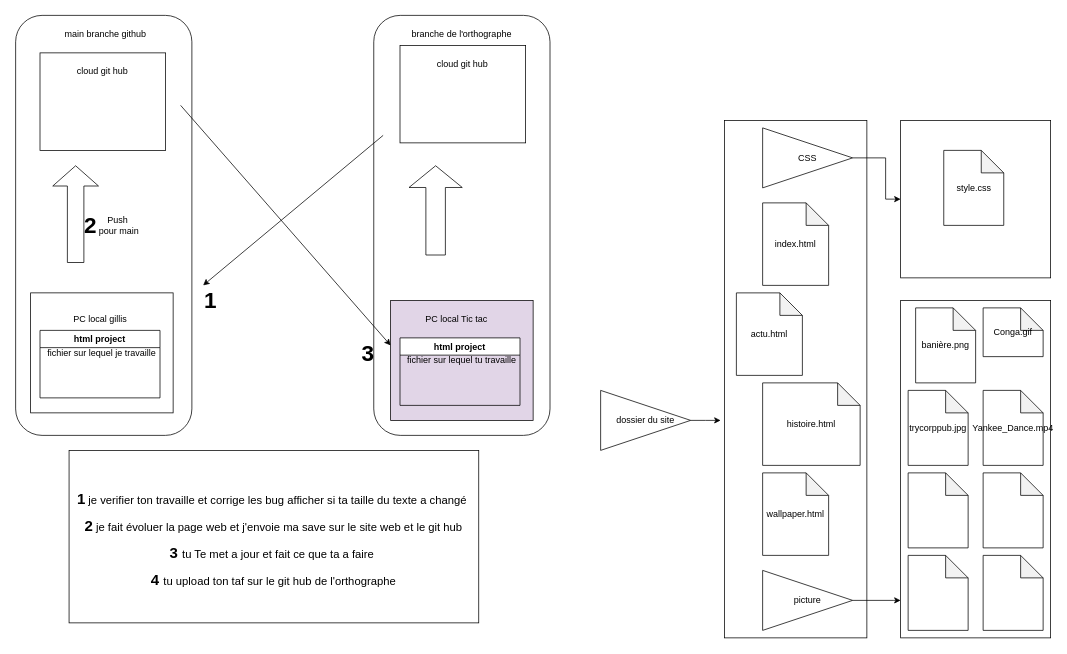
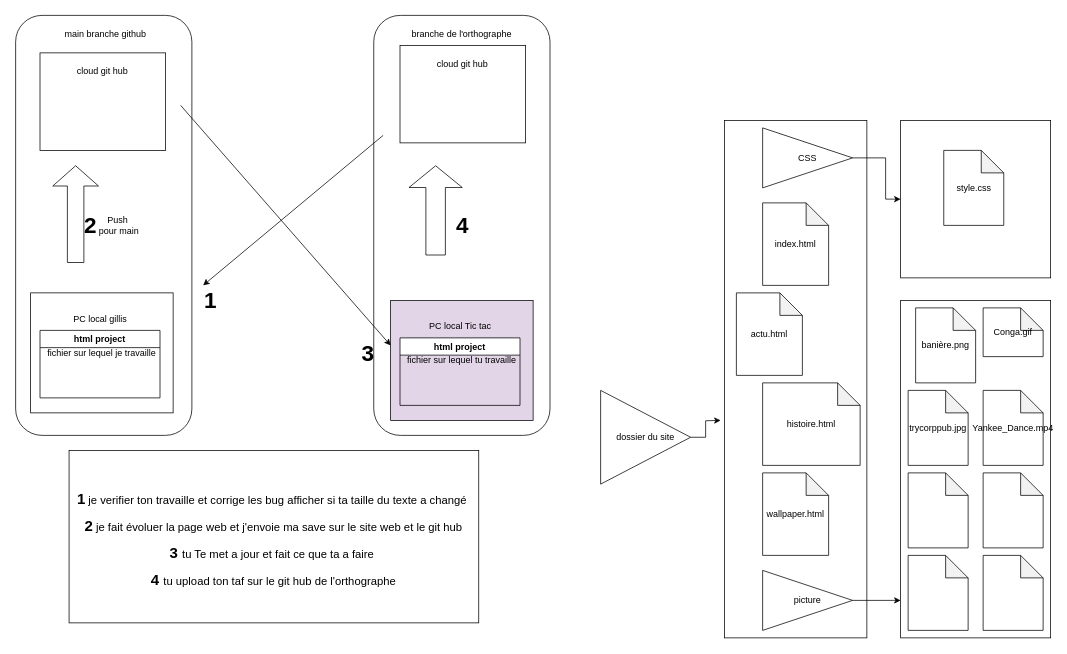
none -> (463, 225)
(456, 319) -> (460, 327)
(645, 420) -> (645, 437)
